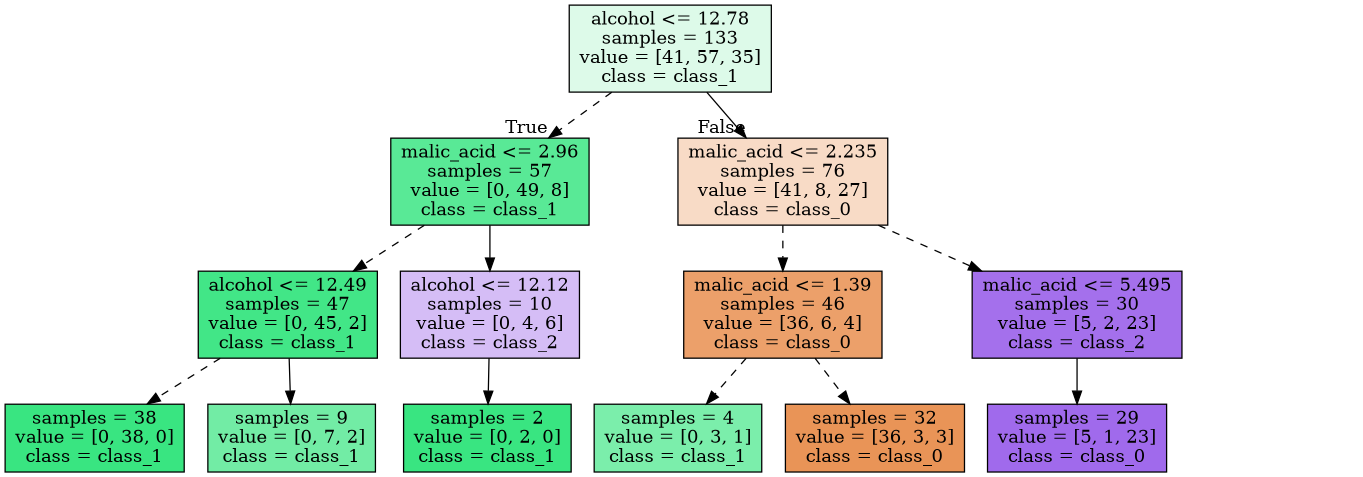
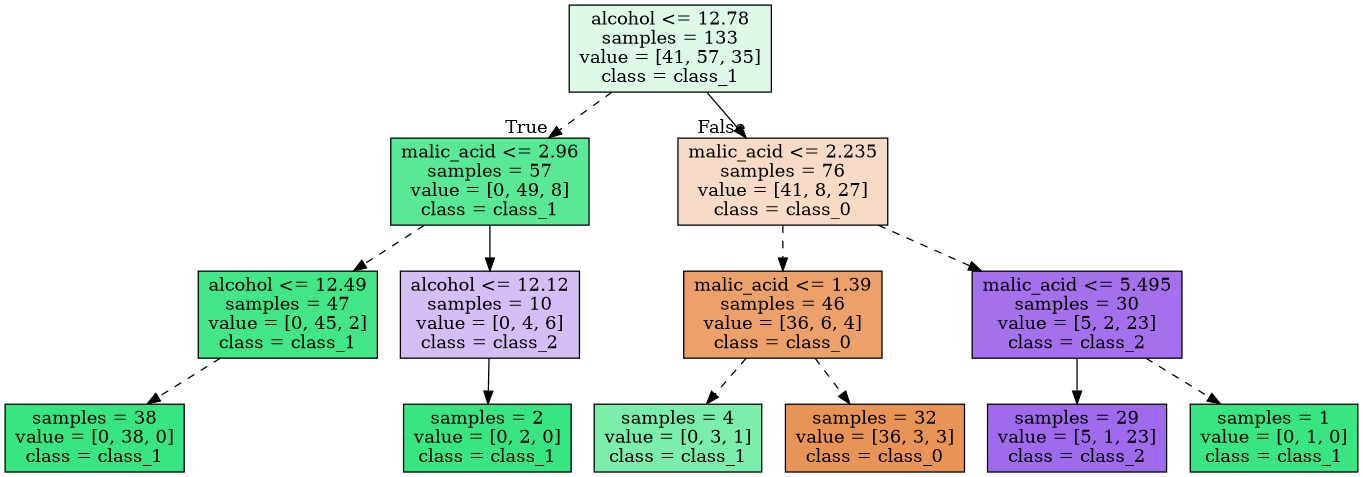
(292, 438) -> none
(1077, 438) -> (1077, 438)
none -> (1274, 438)
